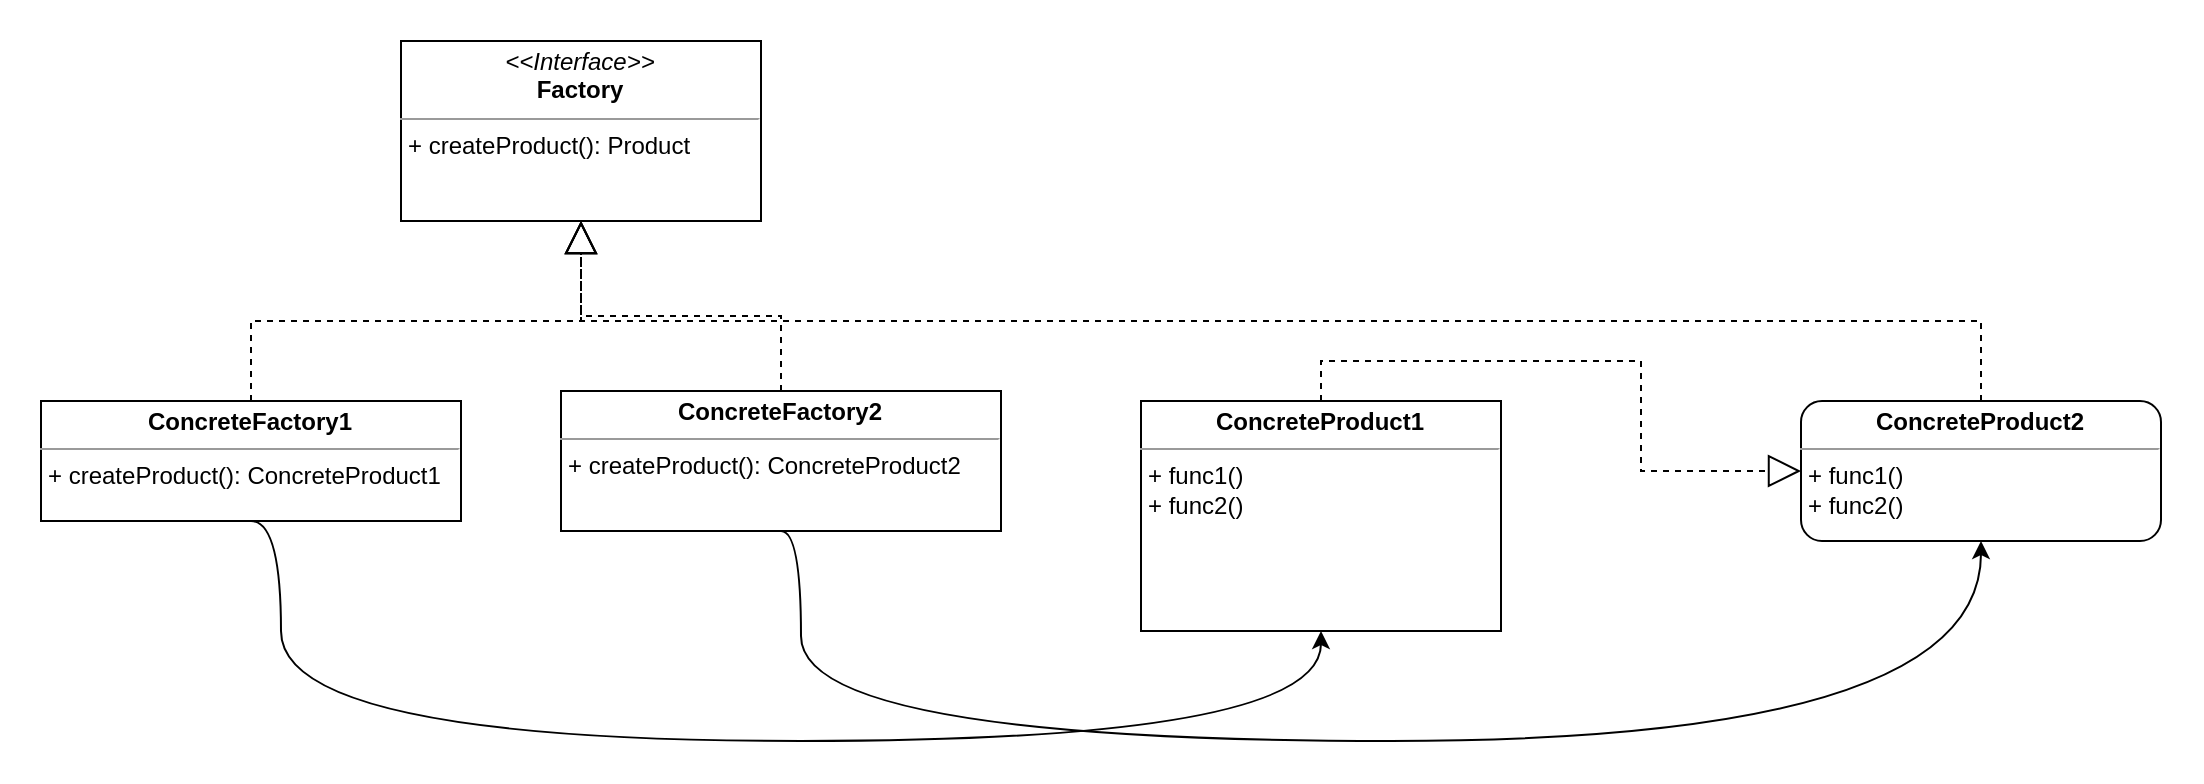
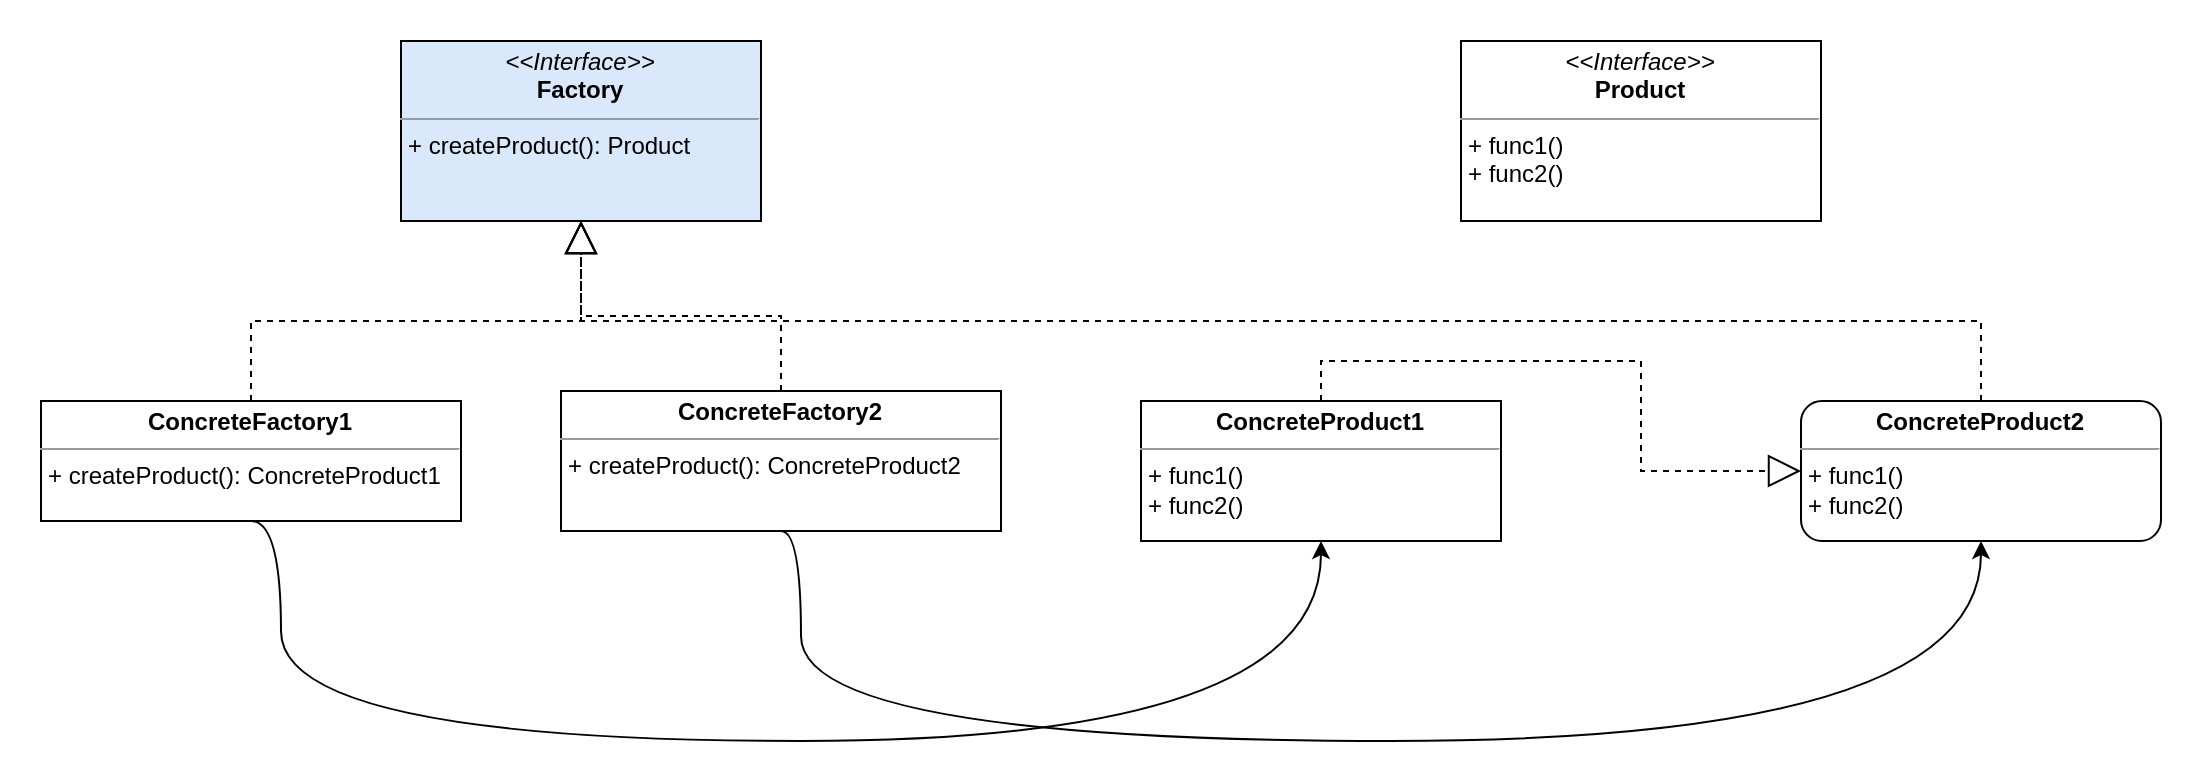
(581, 131) -> (581, 131)
none -> (1641, 131)
(1321, 516) -> (1321, 471)
